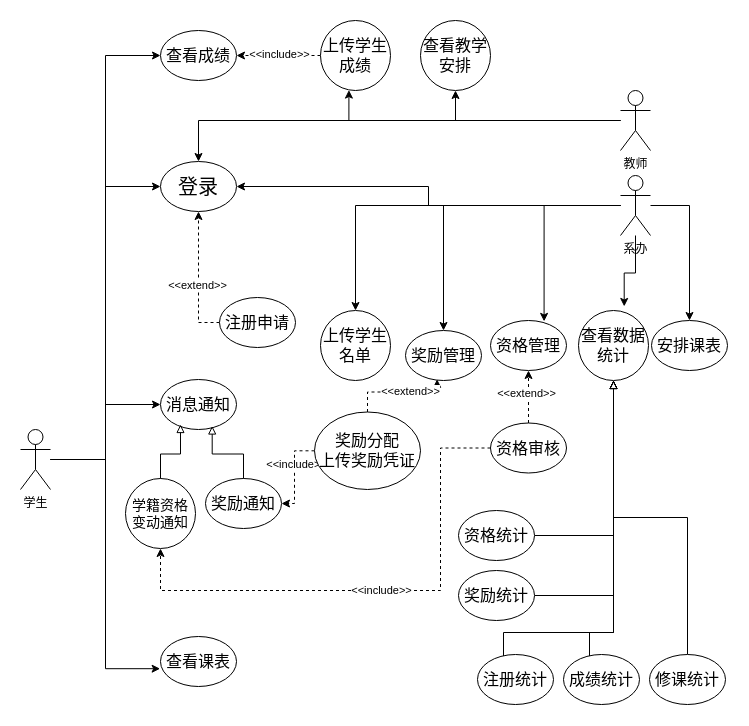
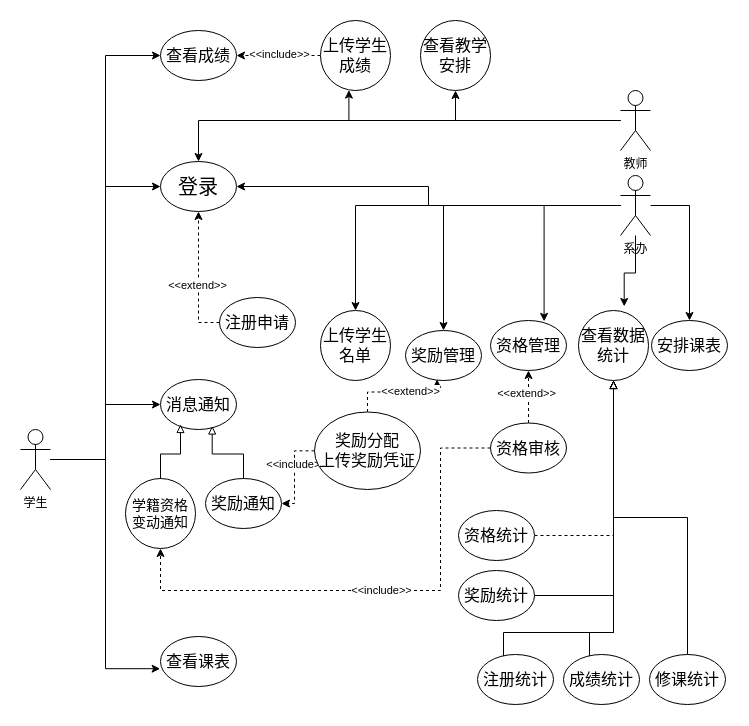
(573, 536) -> (573, 536)
